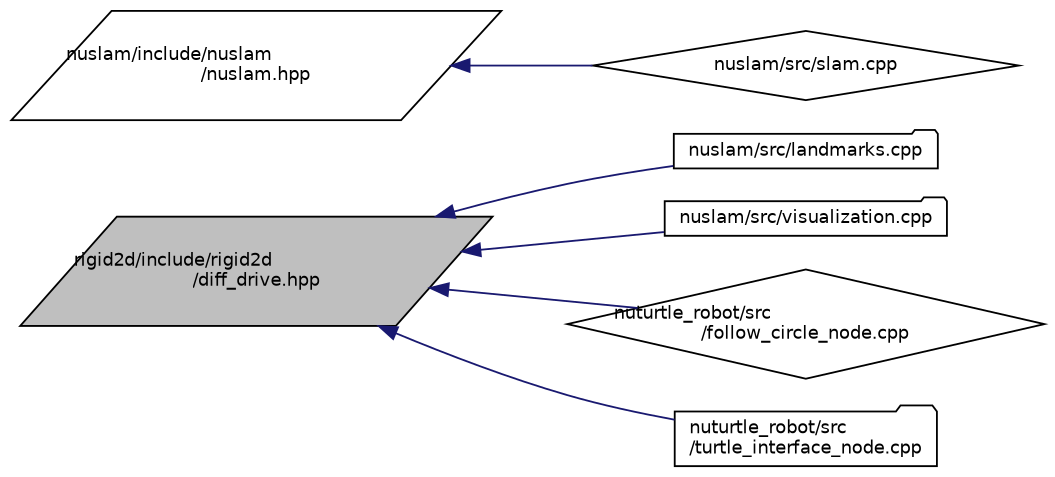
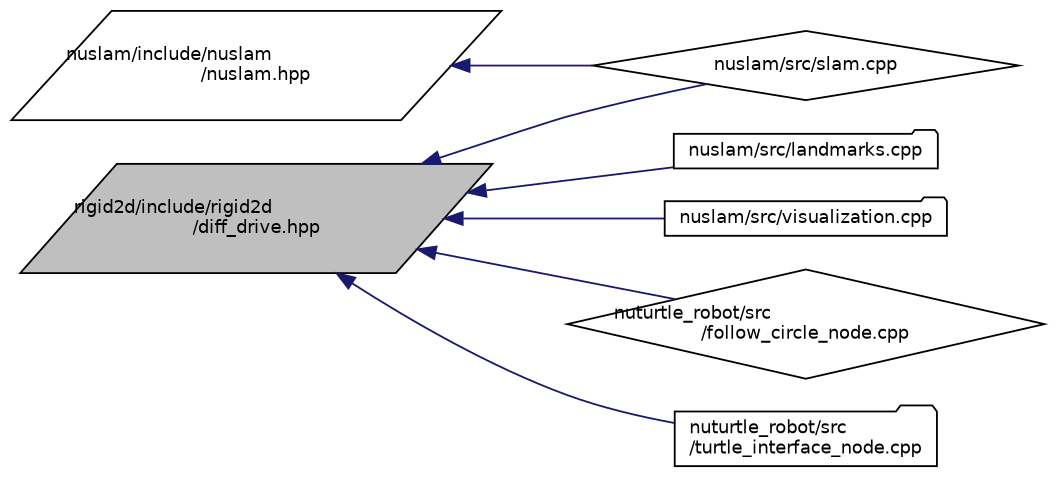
none -> (572, 115)
